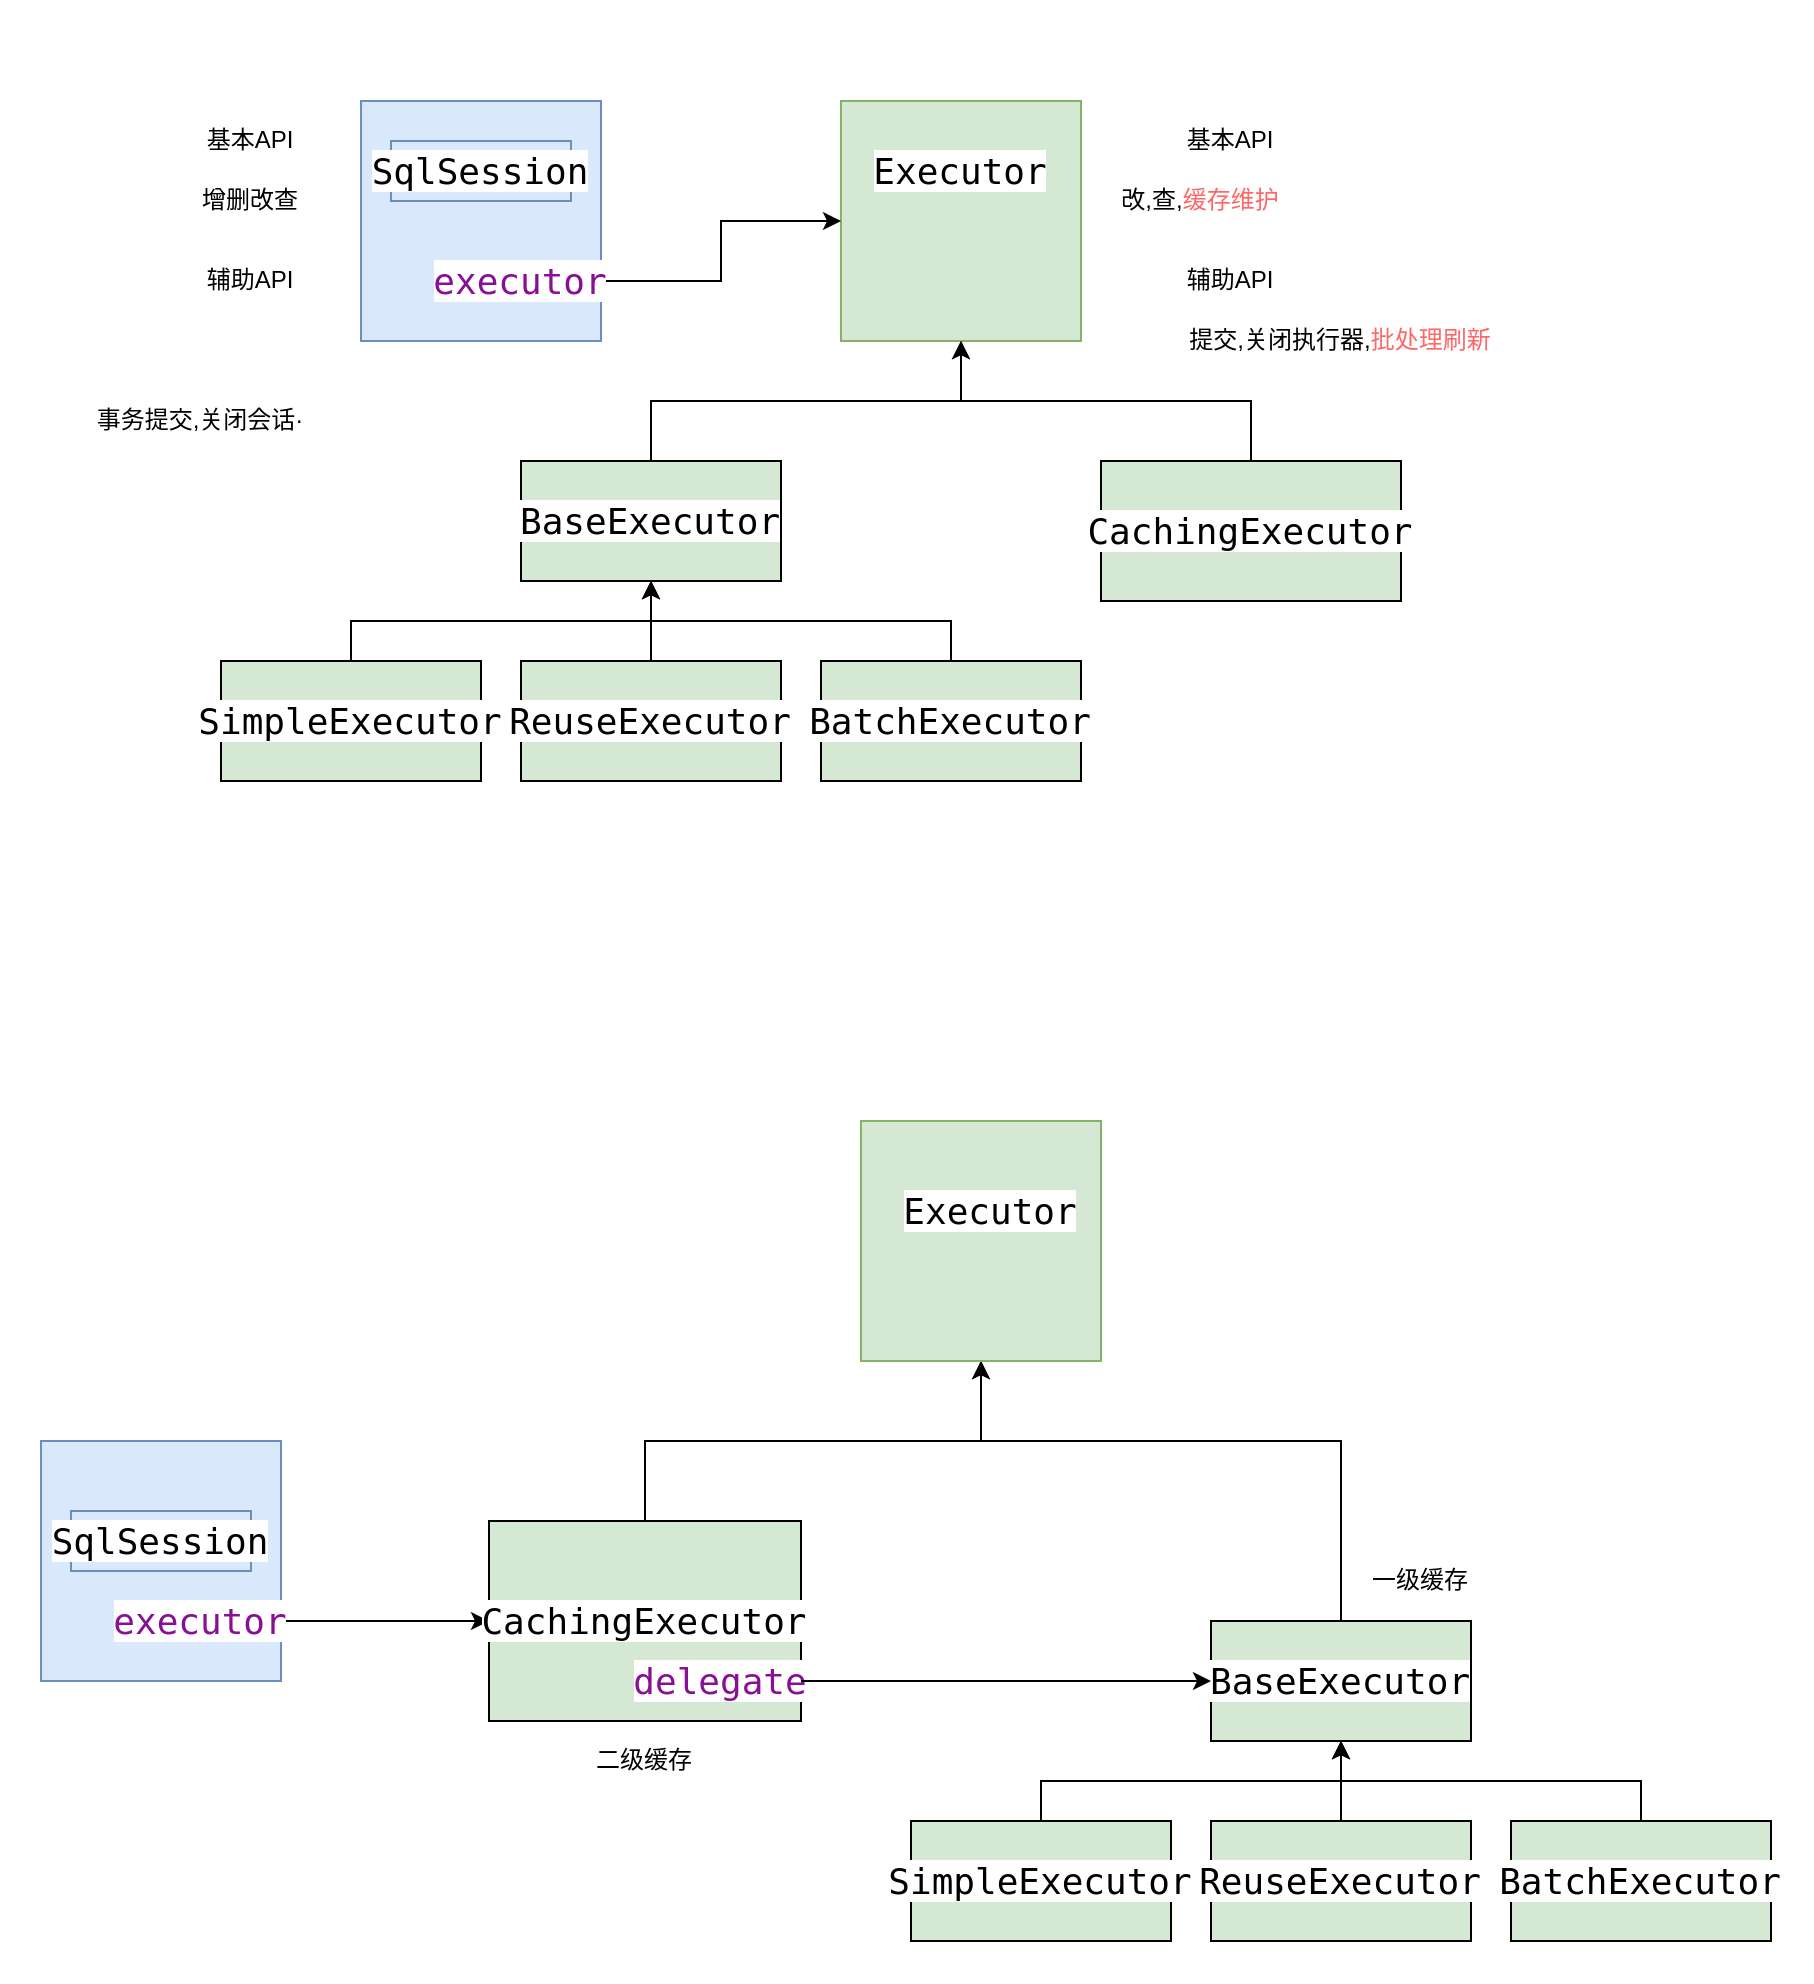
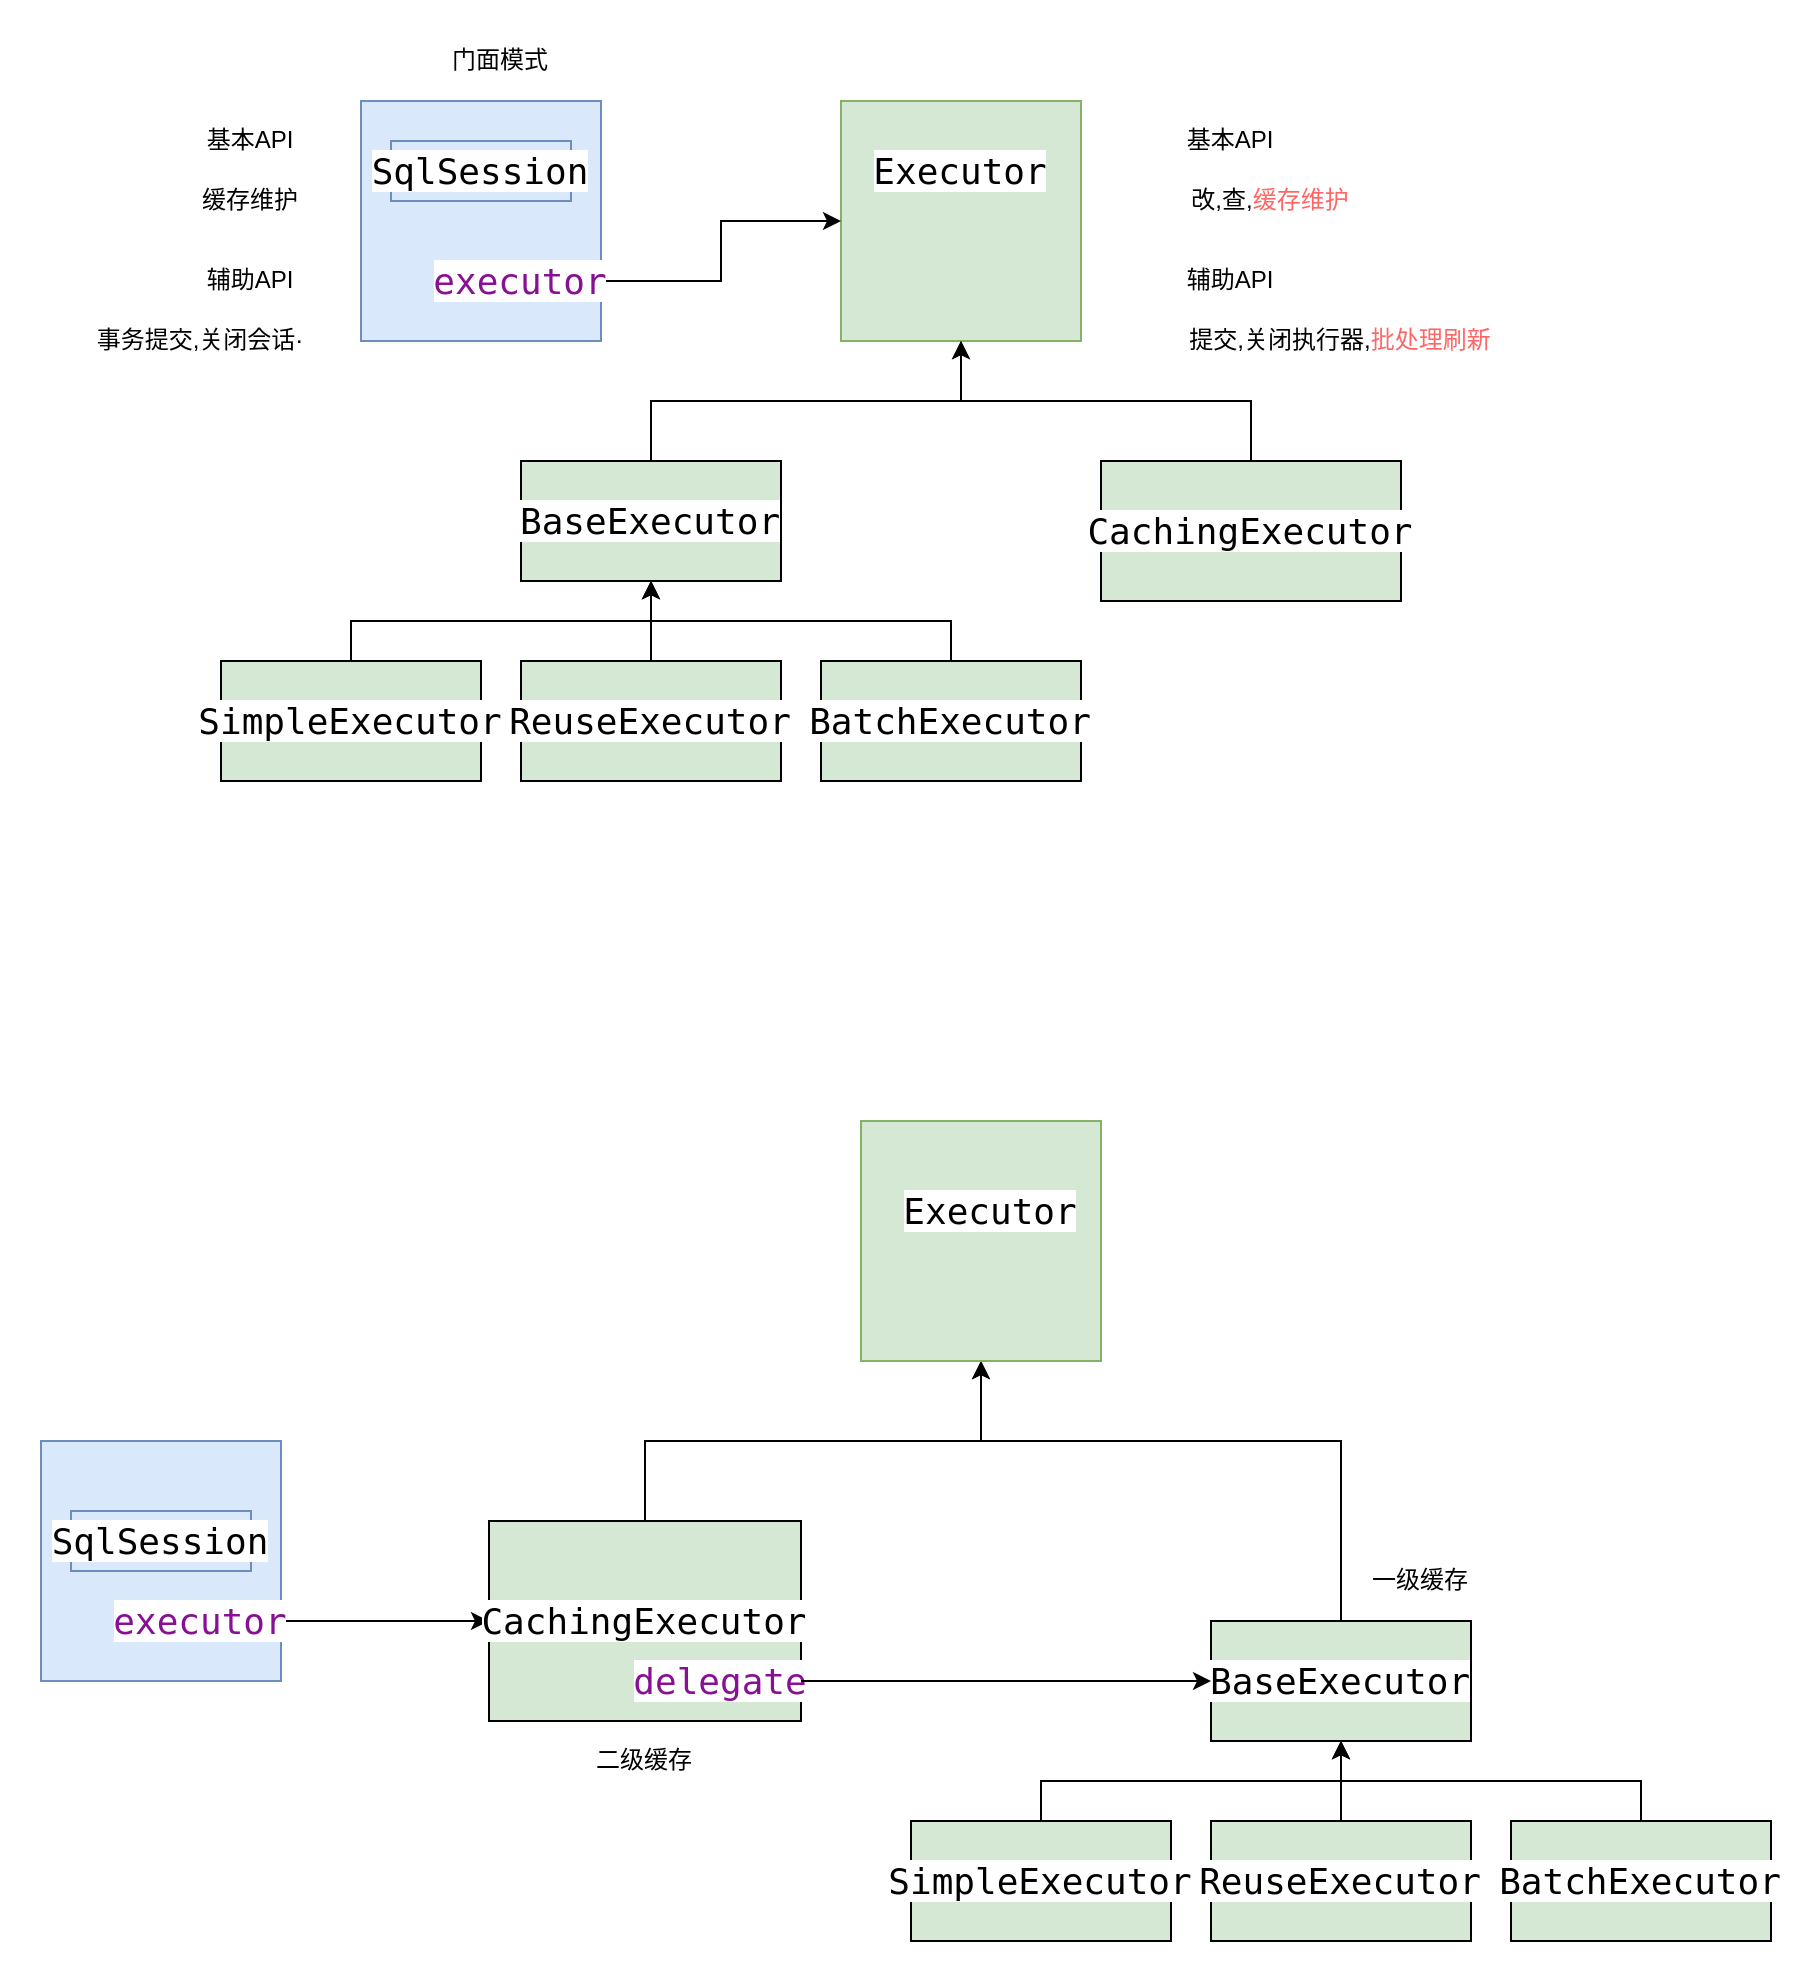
none -> (501, 61)
(251, 201) -> (251, 201)
(1201, 201) -> (1271, 201)
(201, 421) -> (201, 341)
